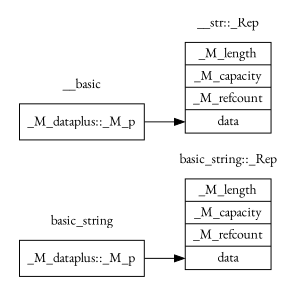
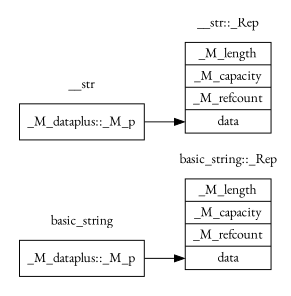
(82, 84) -> (82, 84)
